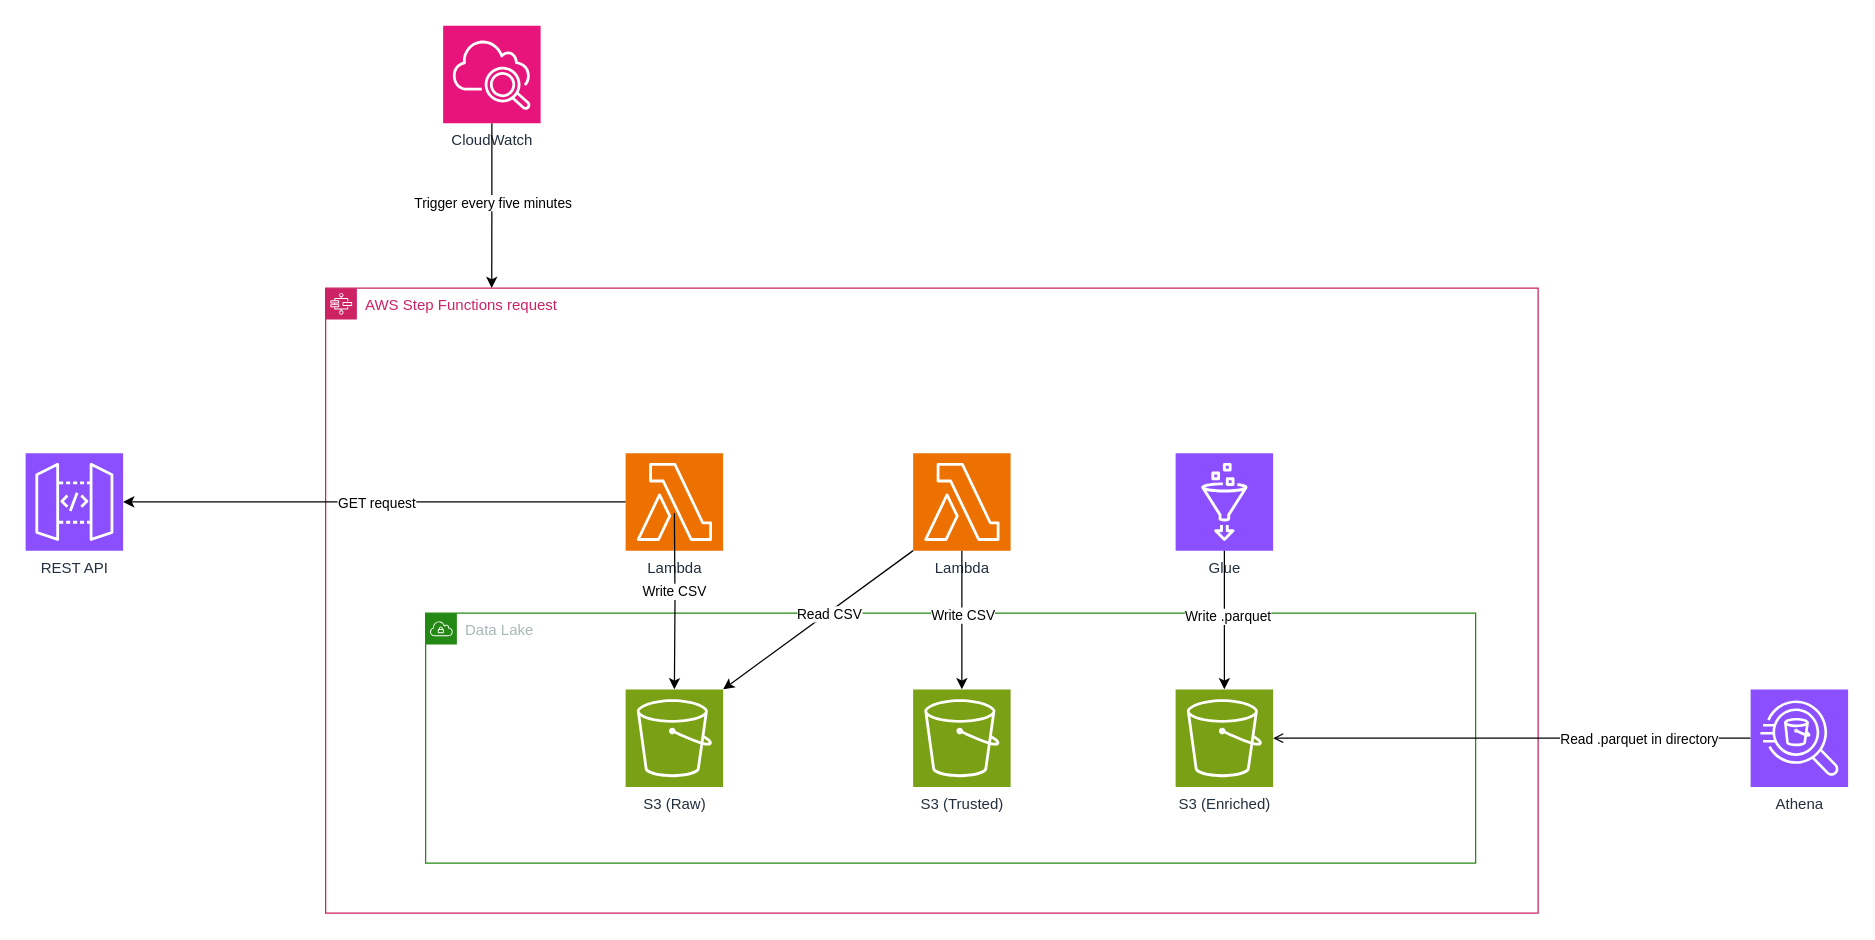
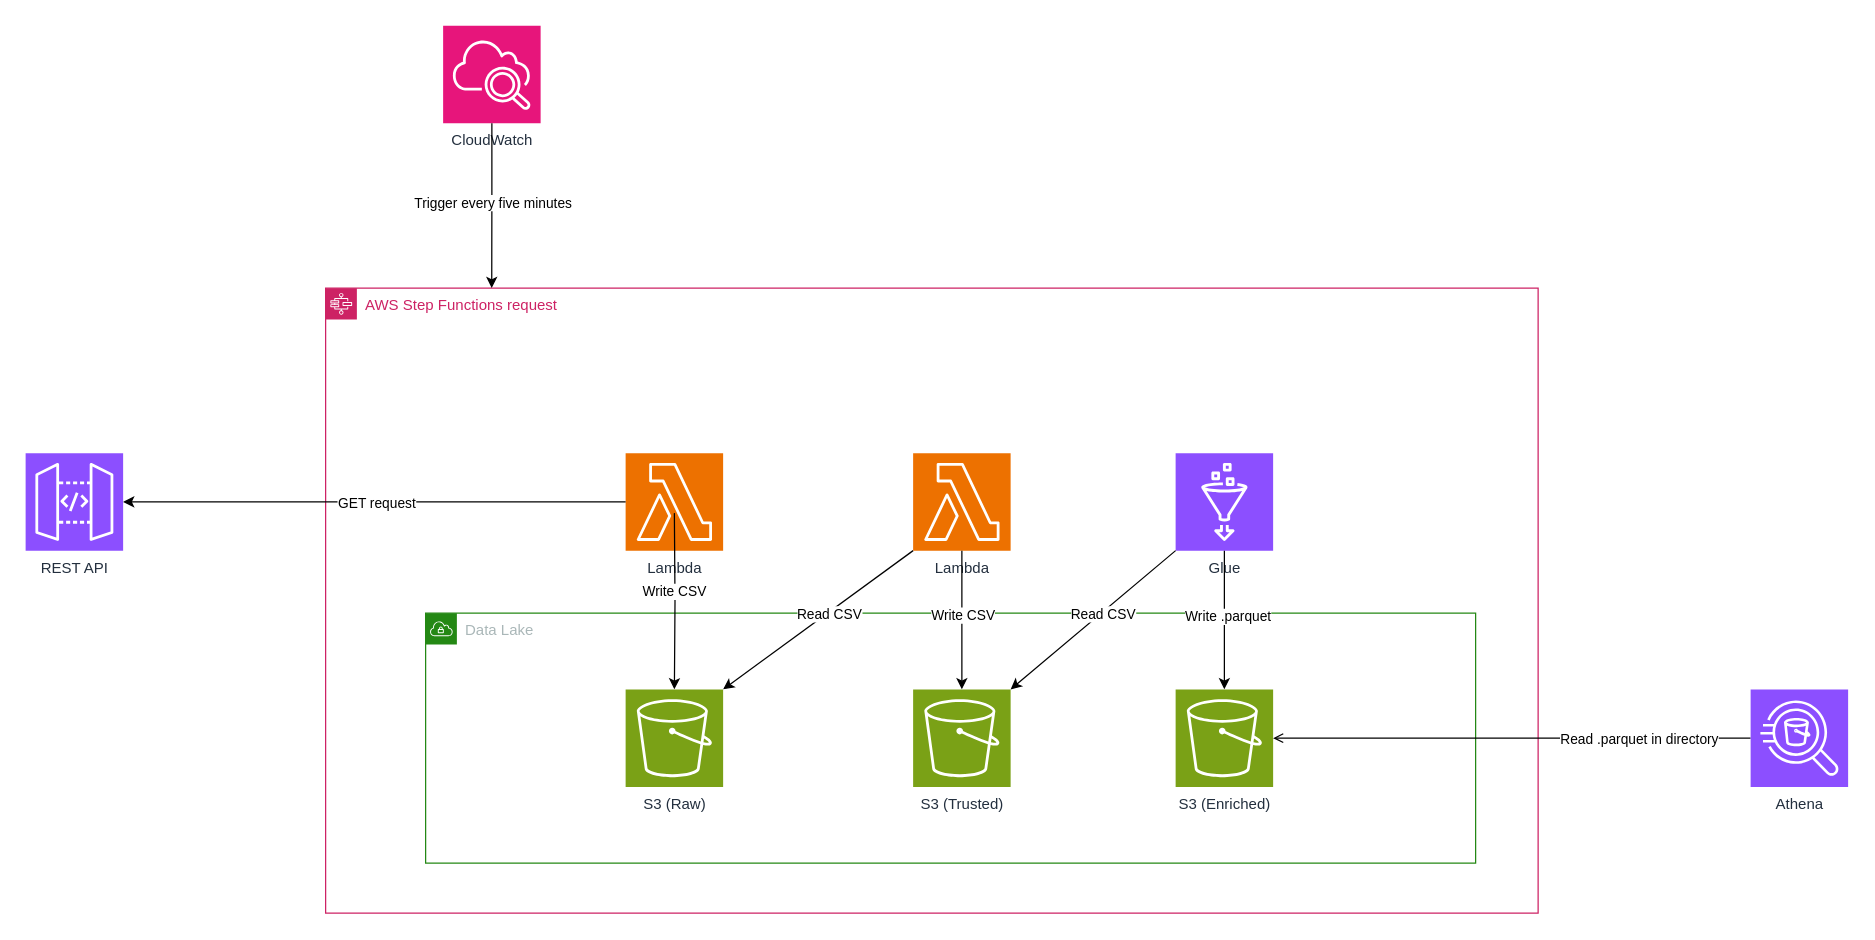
none -> (1097, 617)
